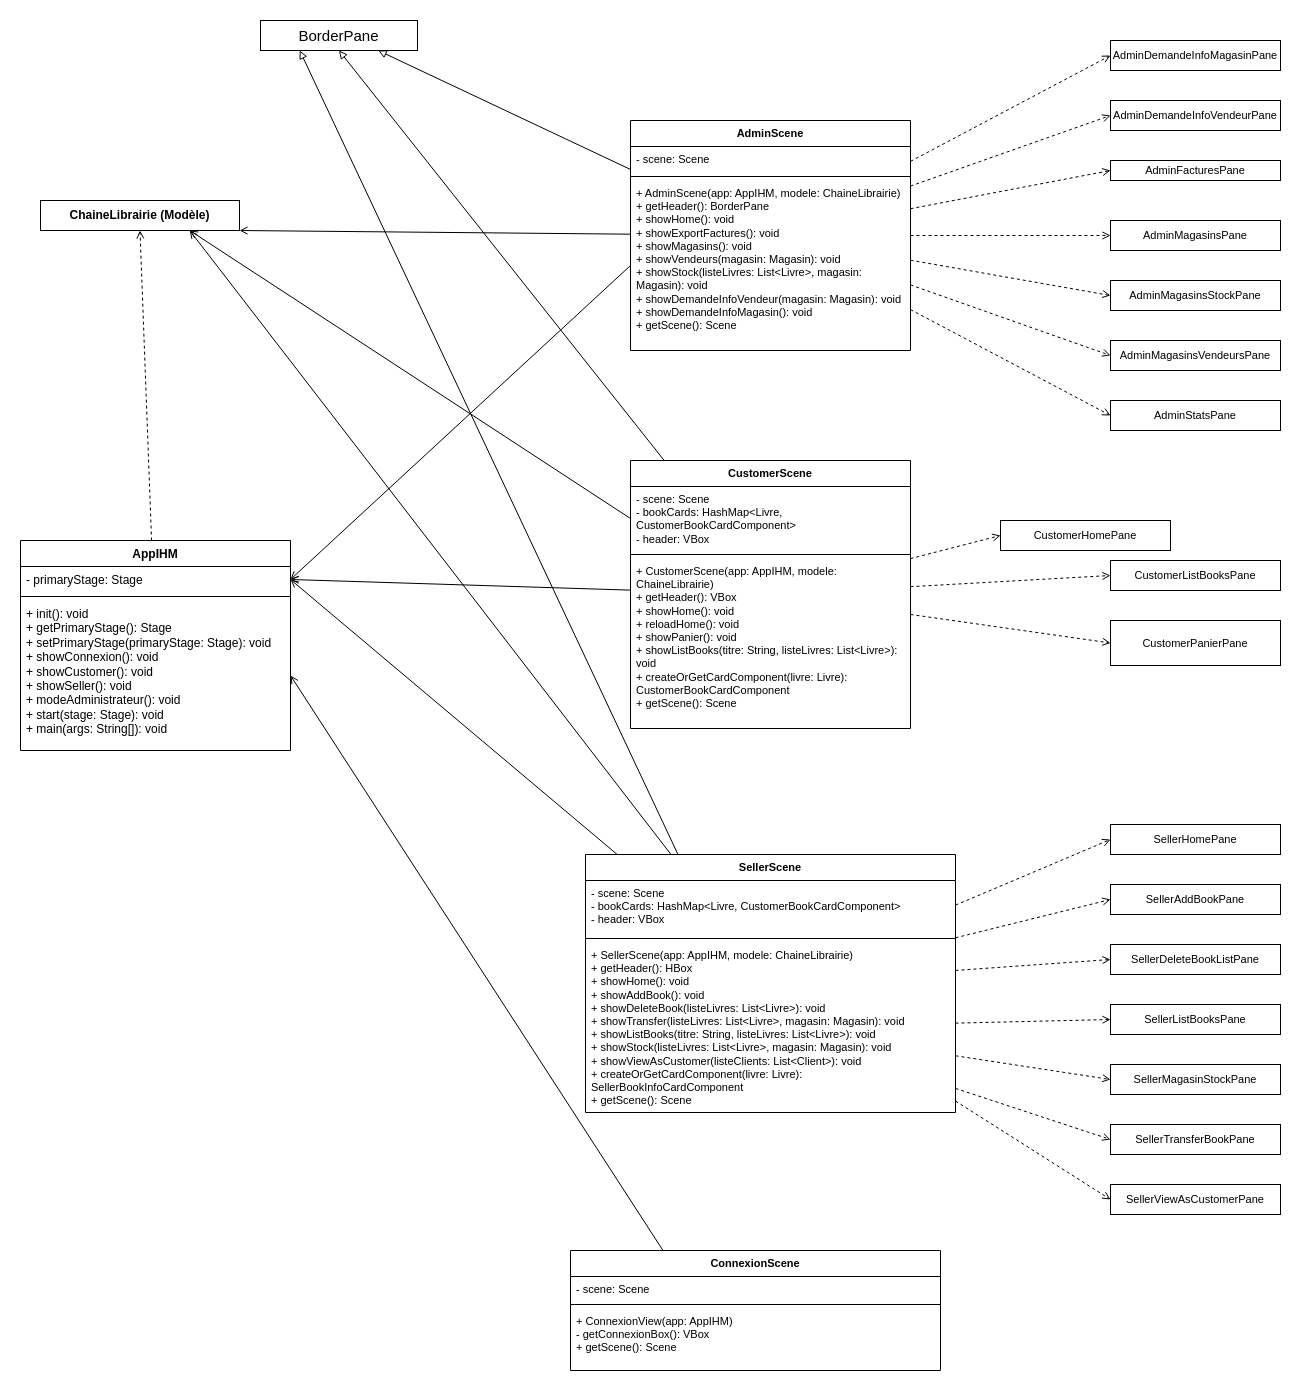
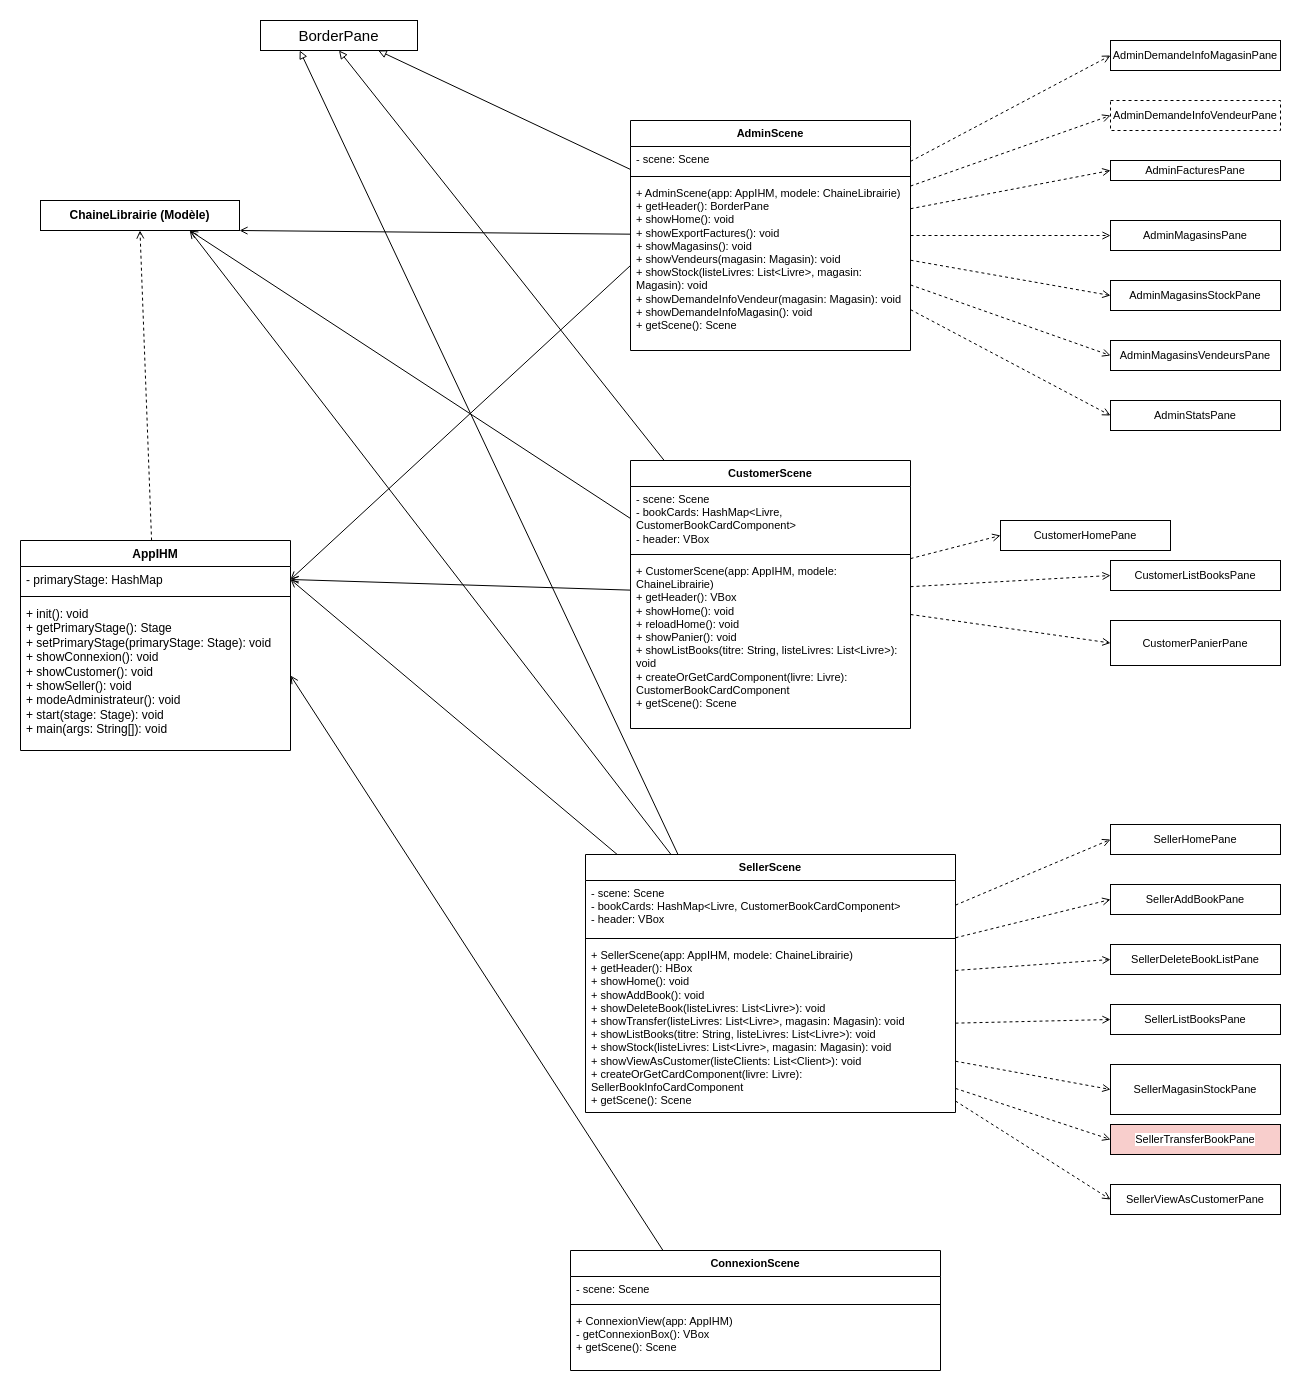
(1196, 116) -> (1196, 116)
(91, 581) -> (98, 581)
(1196, 1080) -> (1196, 1090)
(1196, 1140) -> (1196, 1140)
